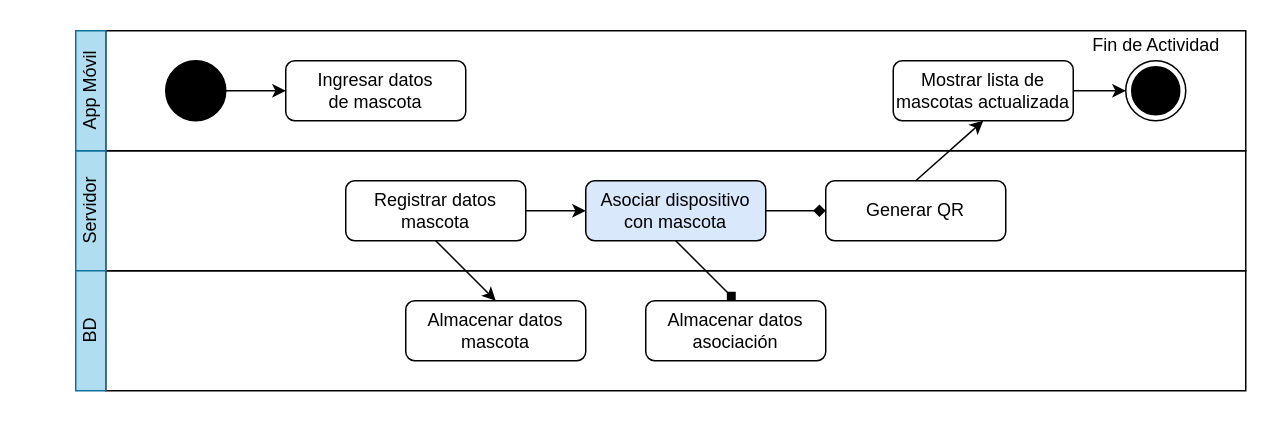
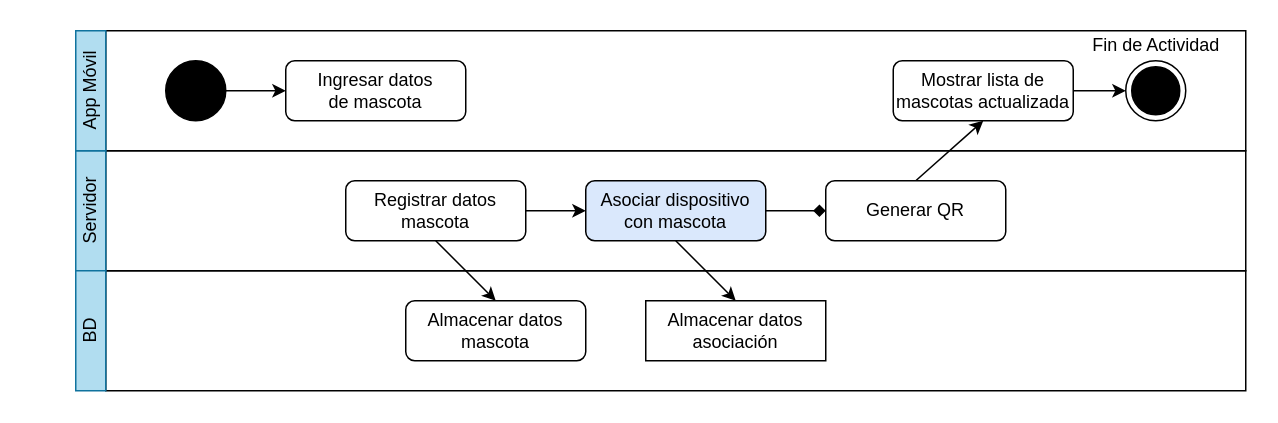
(727, 292) -> (728, 293)
(736, 331) -> (736, 331)
